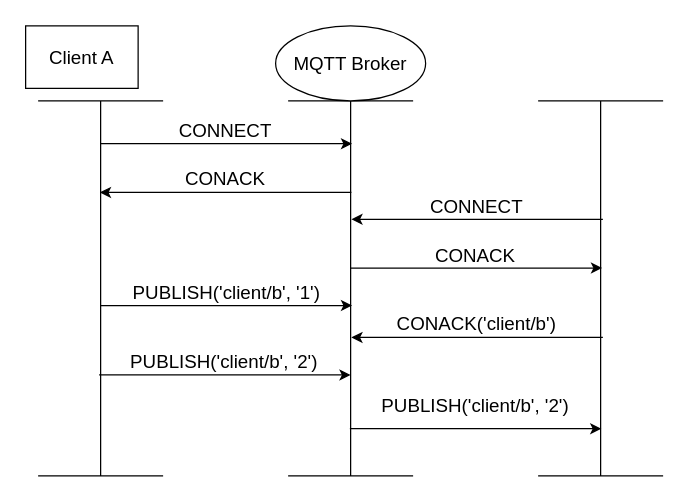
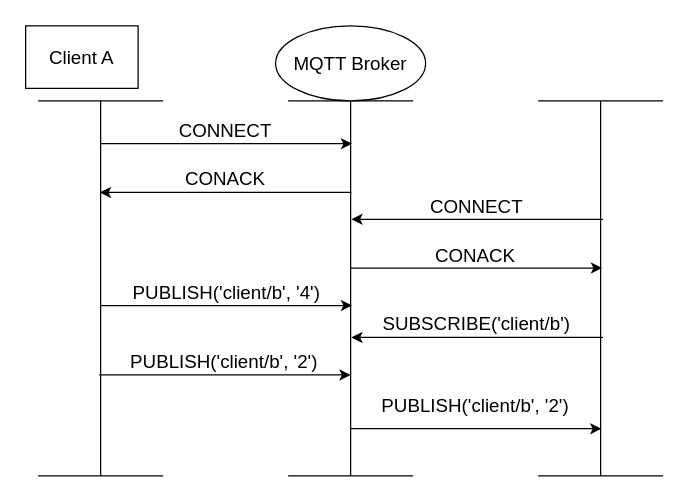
(227, 292) -> (227, 292)
(477, 323) -> (477, 323)
